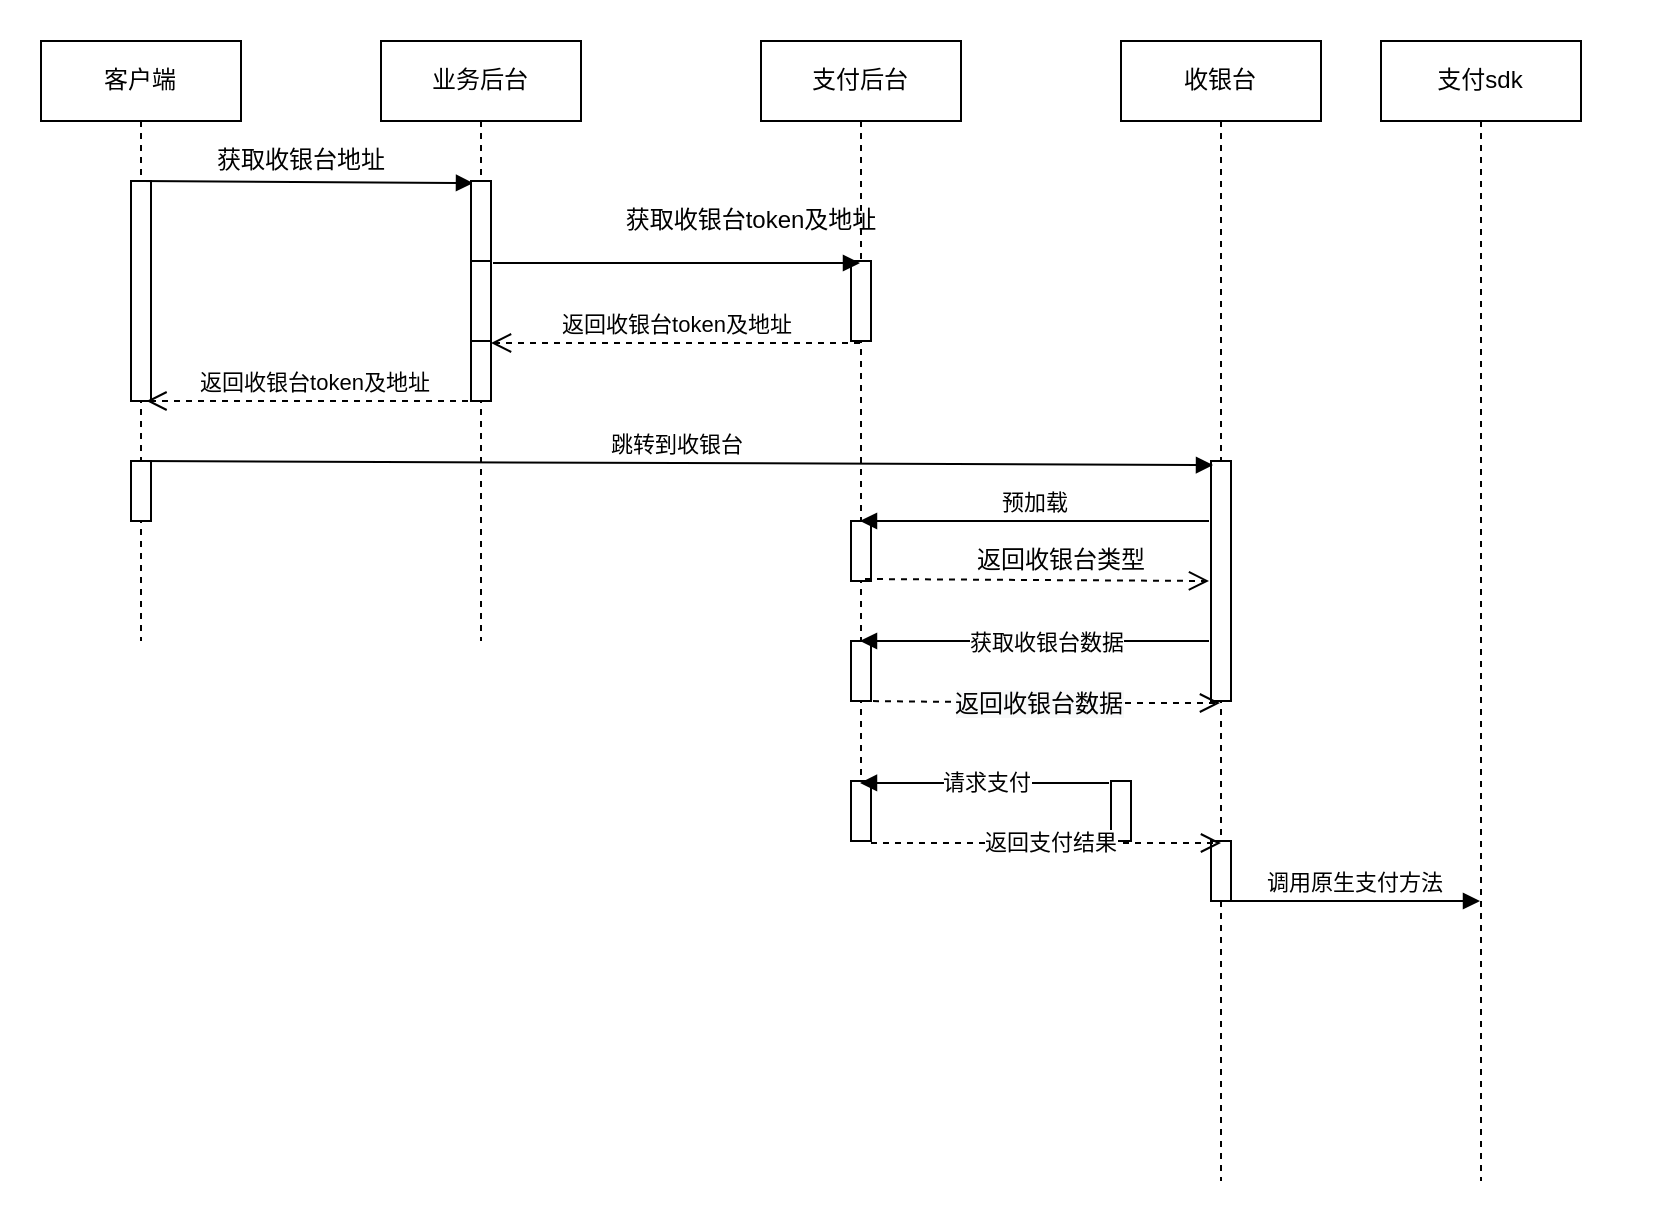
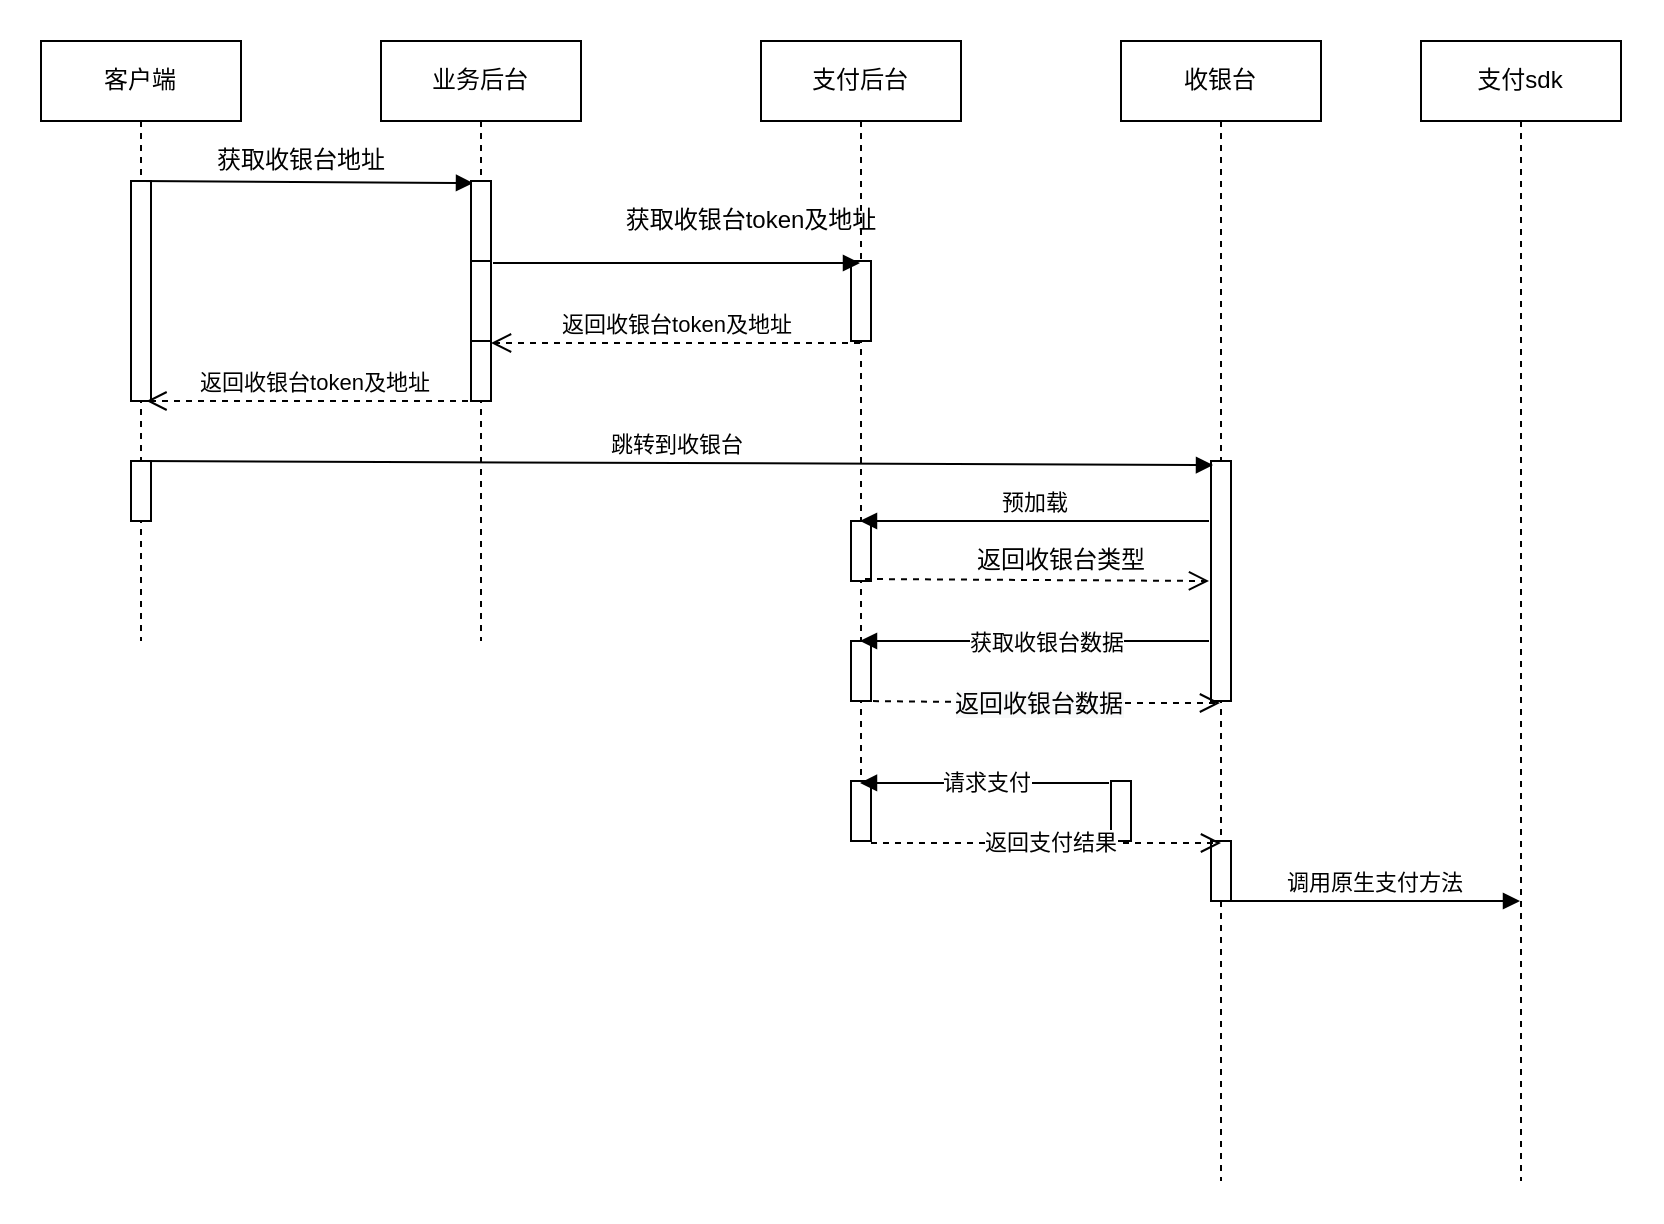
(1481, 611) -> (1521, 611)
